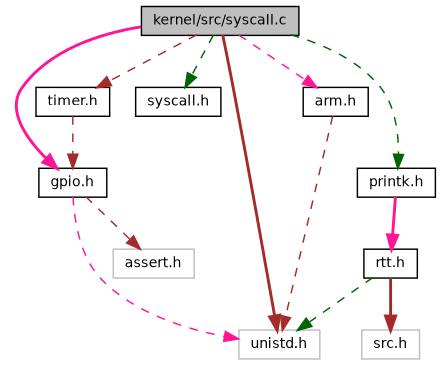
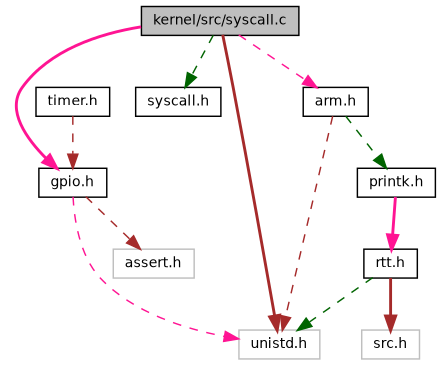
(153, 58) -> none
(368, 75) -> (362, 137)
